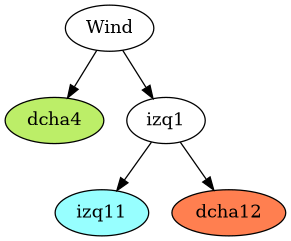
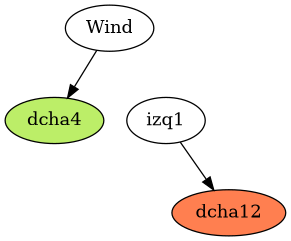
(134, 69) -> none
(102, 213) -> none
